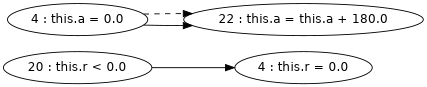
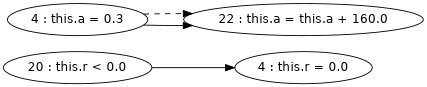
(78, 20) -> (78, 20)
(304, 20) -> (304, 20)
